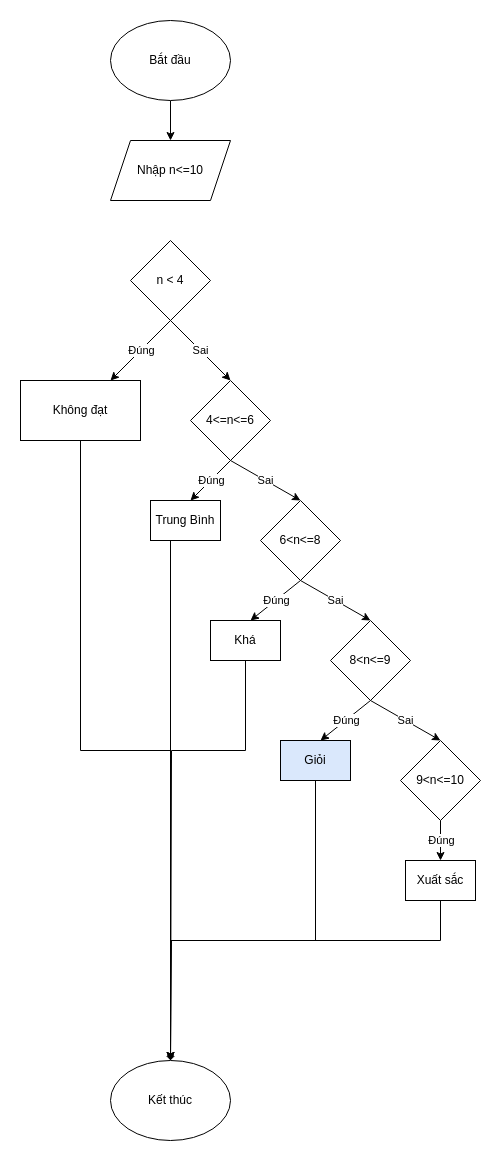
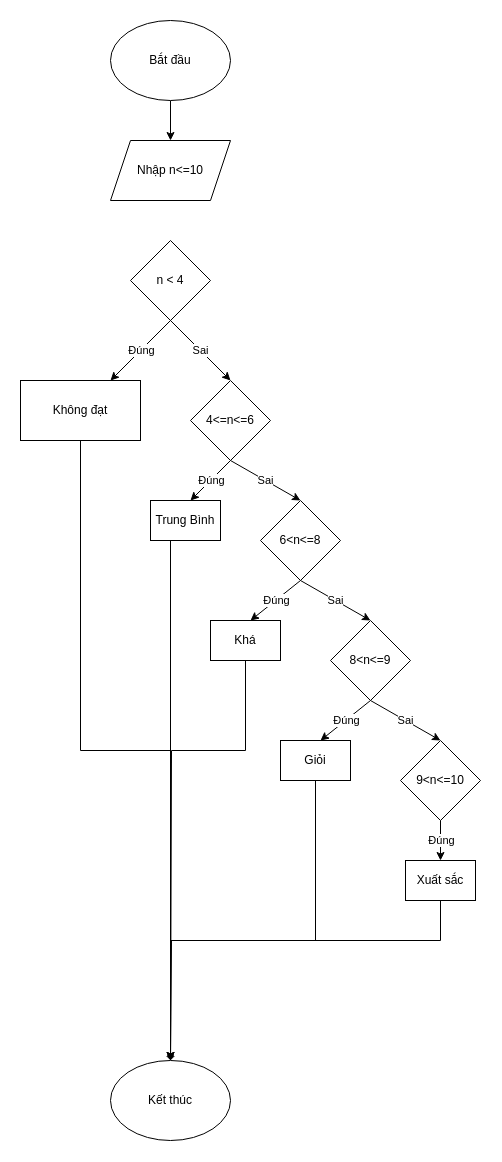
(316, 761) -> (316, 761)
